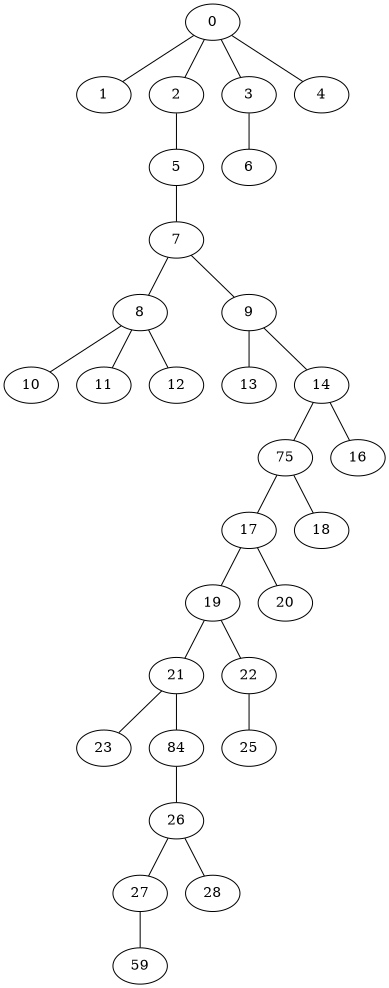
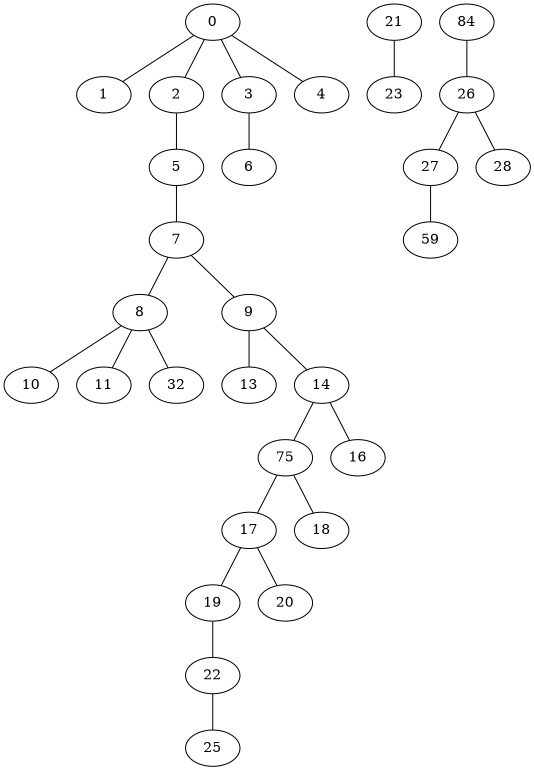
(176, 385) -> (176, 385)
(195, 639) -> none
(176, 712) -> none
